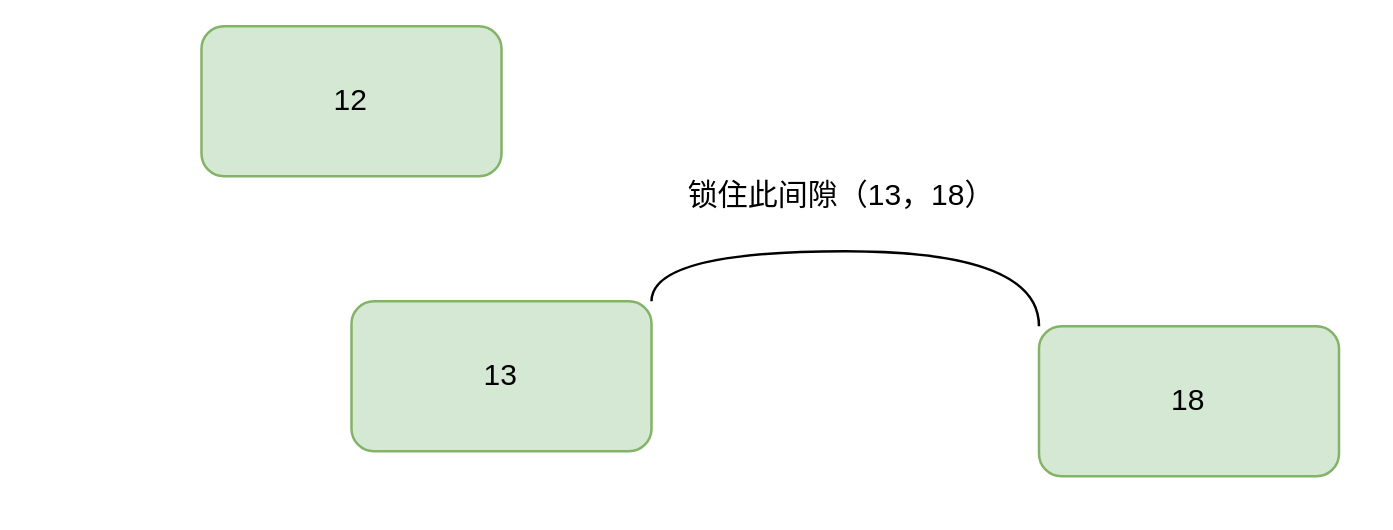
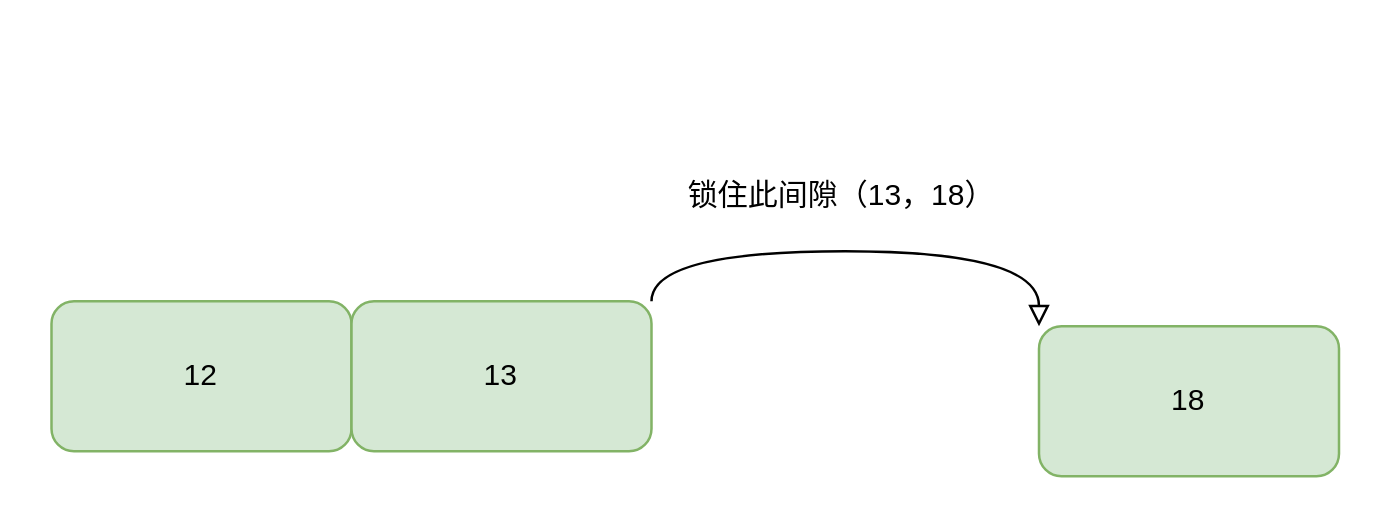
(351, 101) -> (201, 376)
(984, 268) -> (978, 262)
